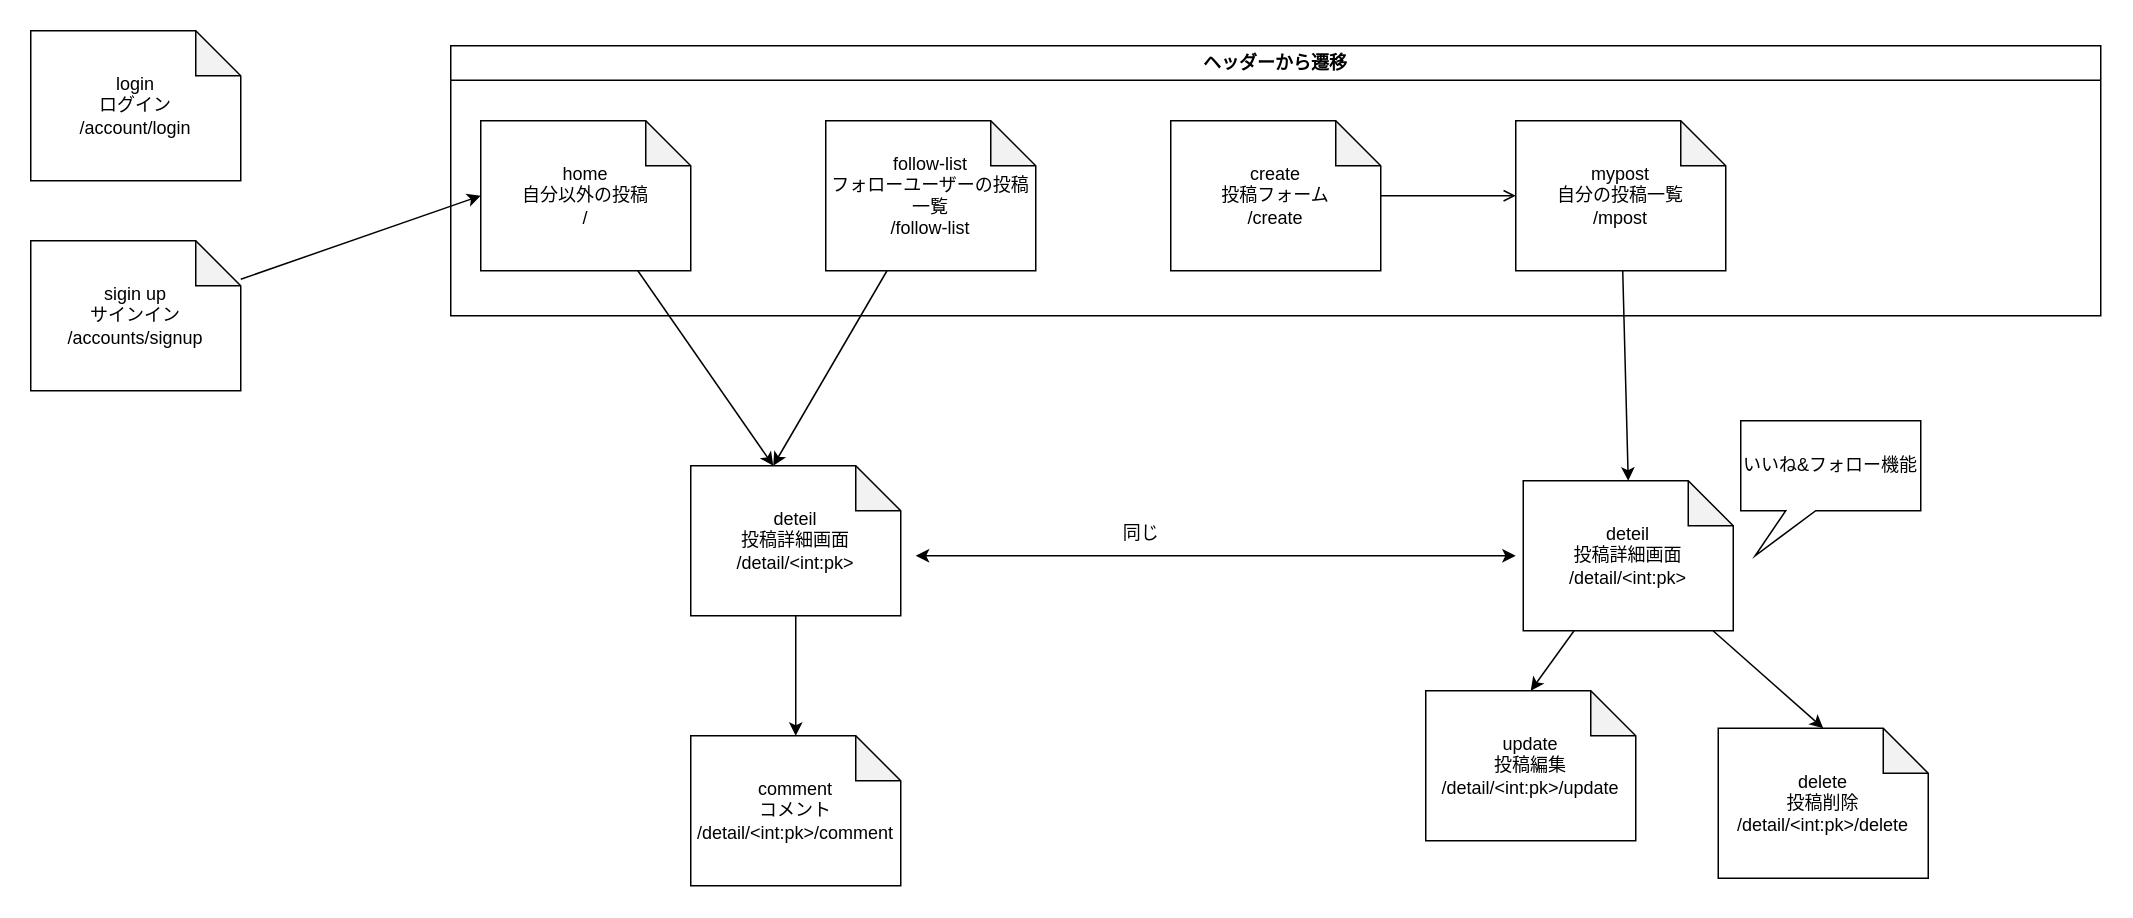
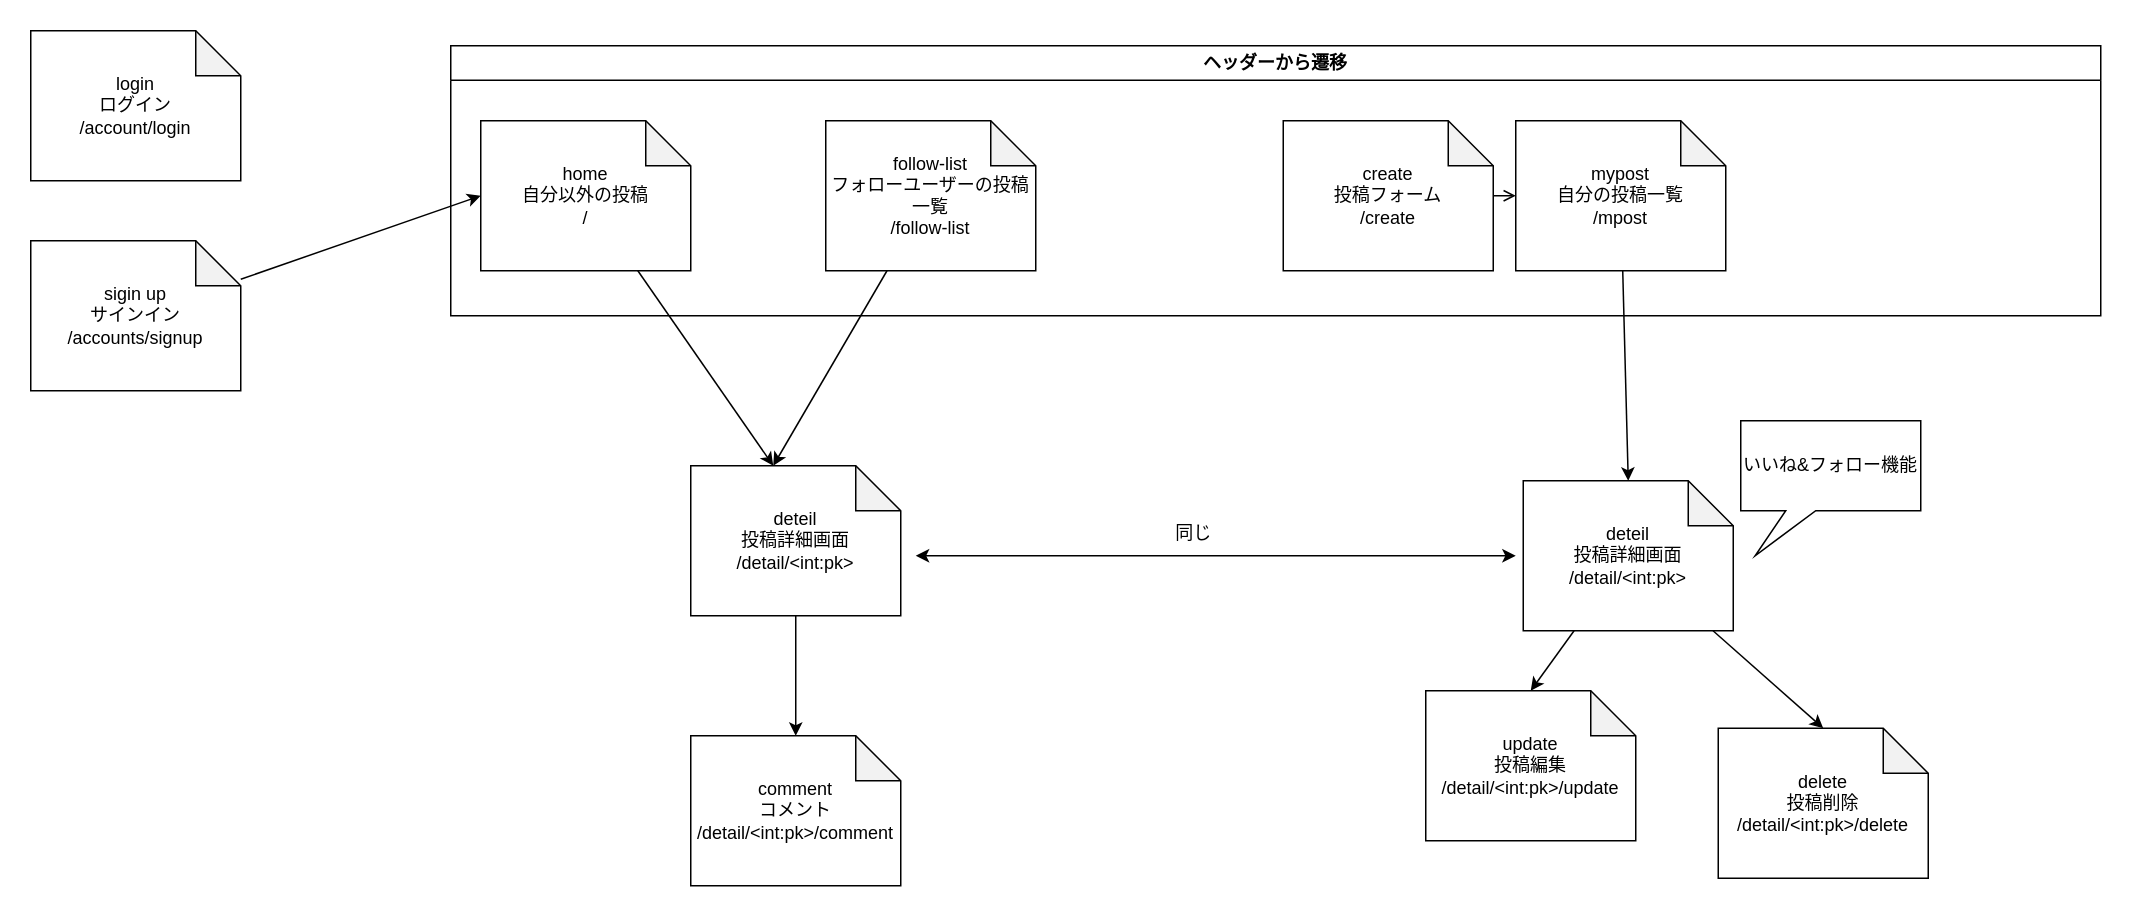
(1276, 196) -> (1388, 196)
(1141, 533) -> (1193, 533)
